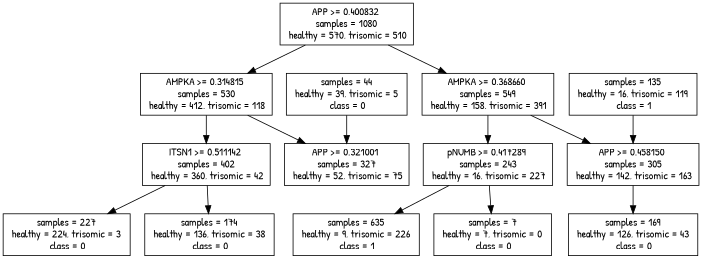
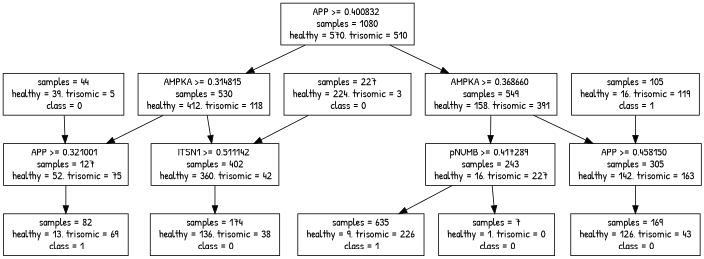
(633, 94) -> (635, 94)
(347, 164) -> (66, 164)
(140, 198) -> (285, 128)
none -> (66, 235)
(493, 235) -> (497, 235)
